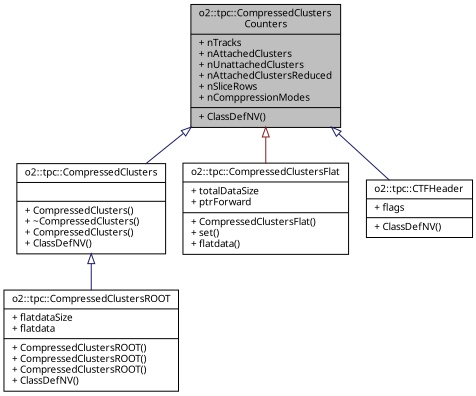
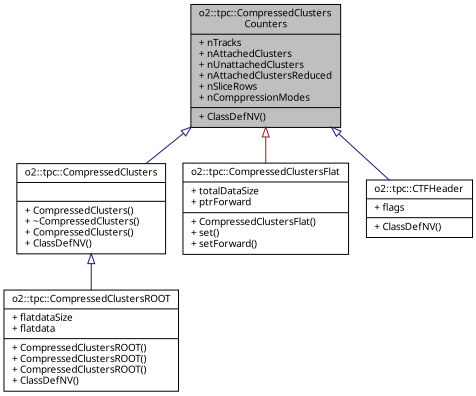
(216, 244) -> (224, 244)
